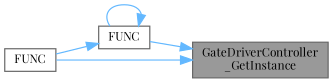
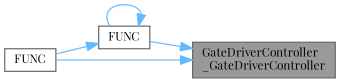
(260, 60) -> (264, 60)
